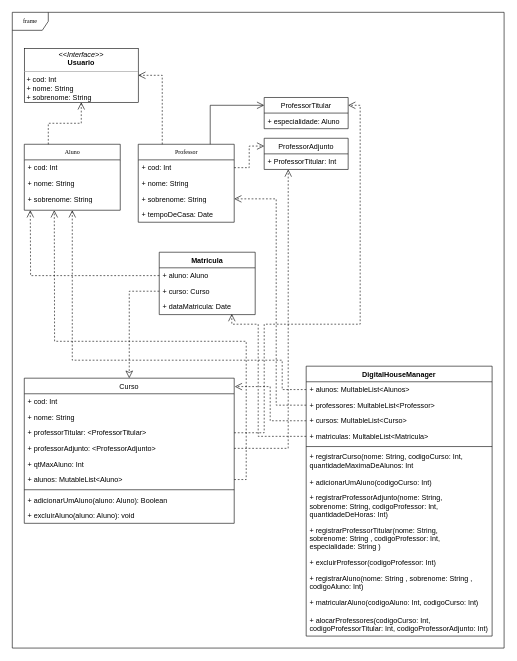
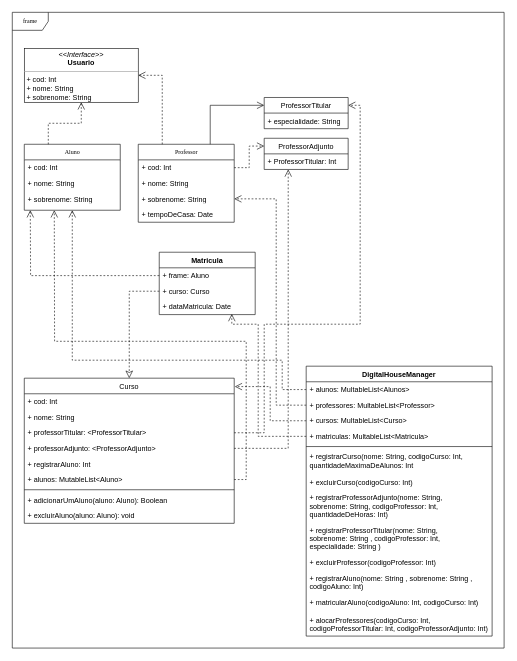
(305, 121) -> (307, 121)
(186, 276) -> (187, 276)
(58, 464) -> (65, 464)
(376, 482) -> (368, 482)
